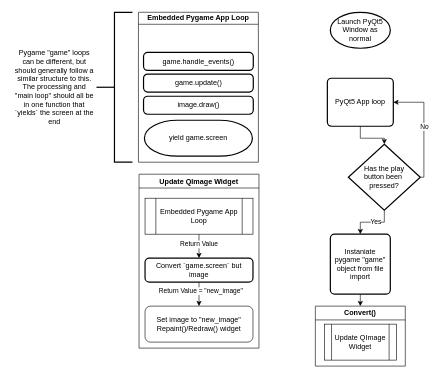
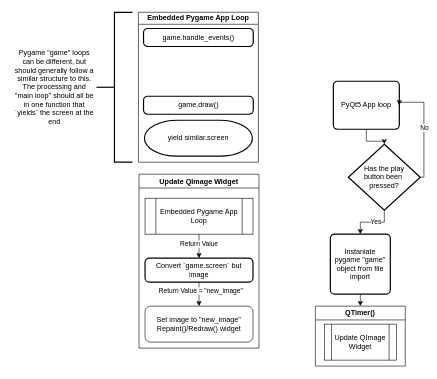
(360, 30) -> none
(198, 62) -> (198, 38)
(198, 83) -> none
(360, 102) -> (366, 105)
(199, 105) -> (199, 105)
(198, 138) -> (198, 138)
(360, 314) -> (360, 314)
